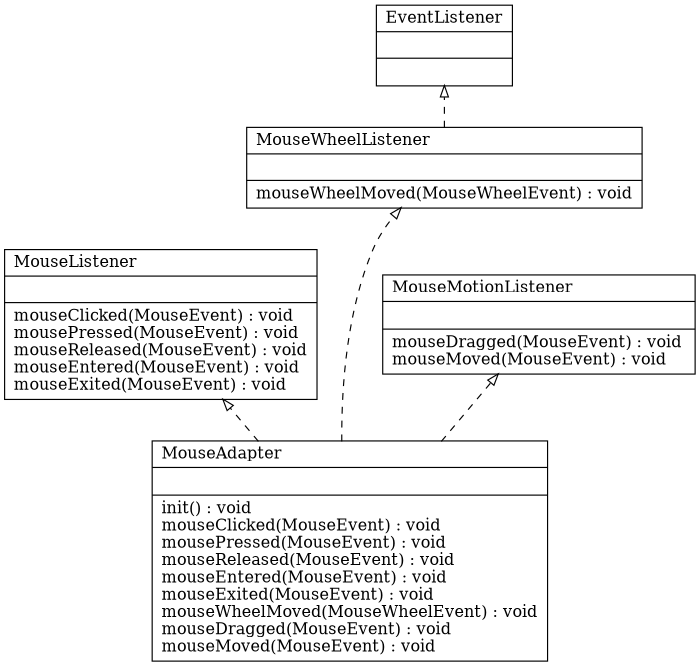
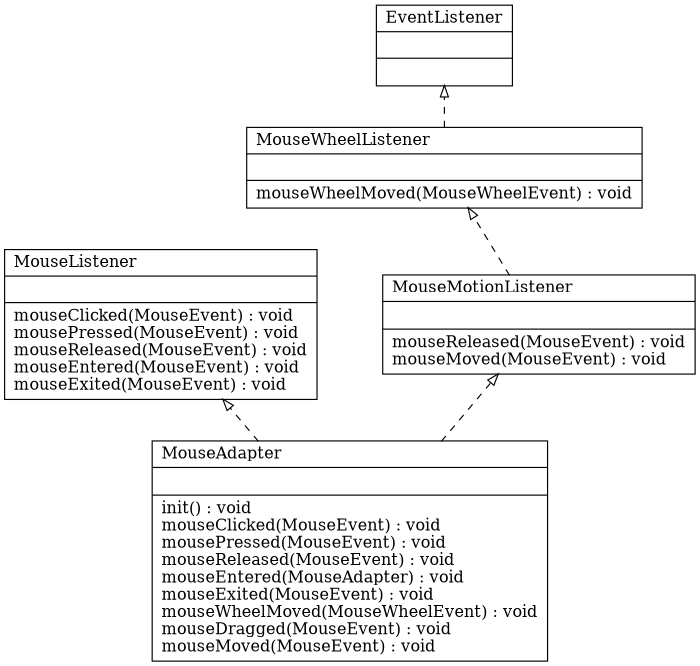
(351, 325) -> (492, 246)
(537, 342) -> (539, 342)
(304, 578) -> (313, 578)
